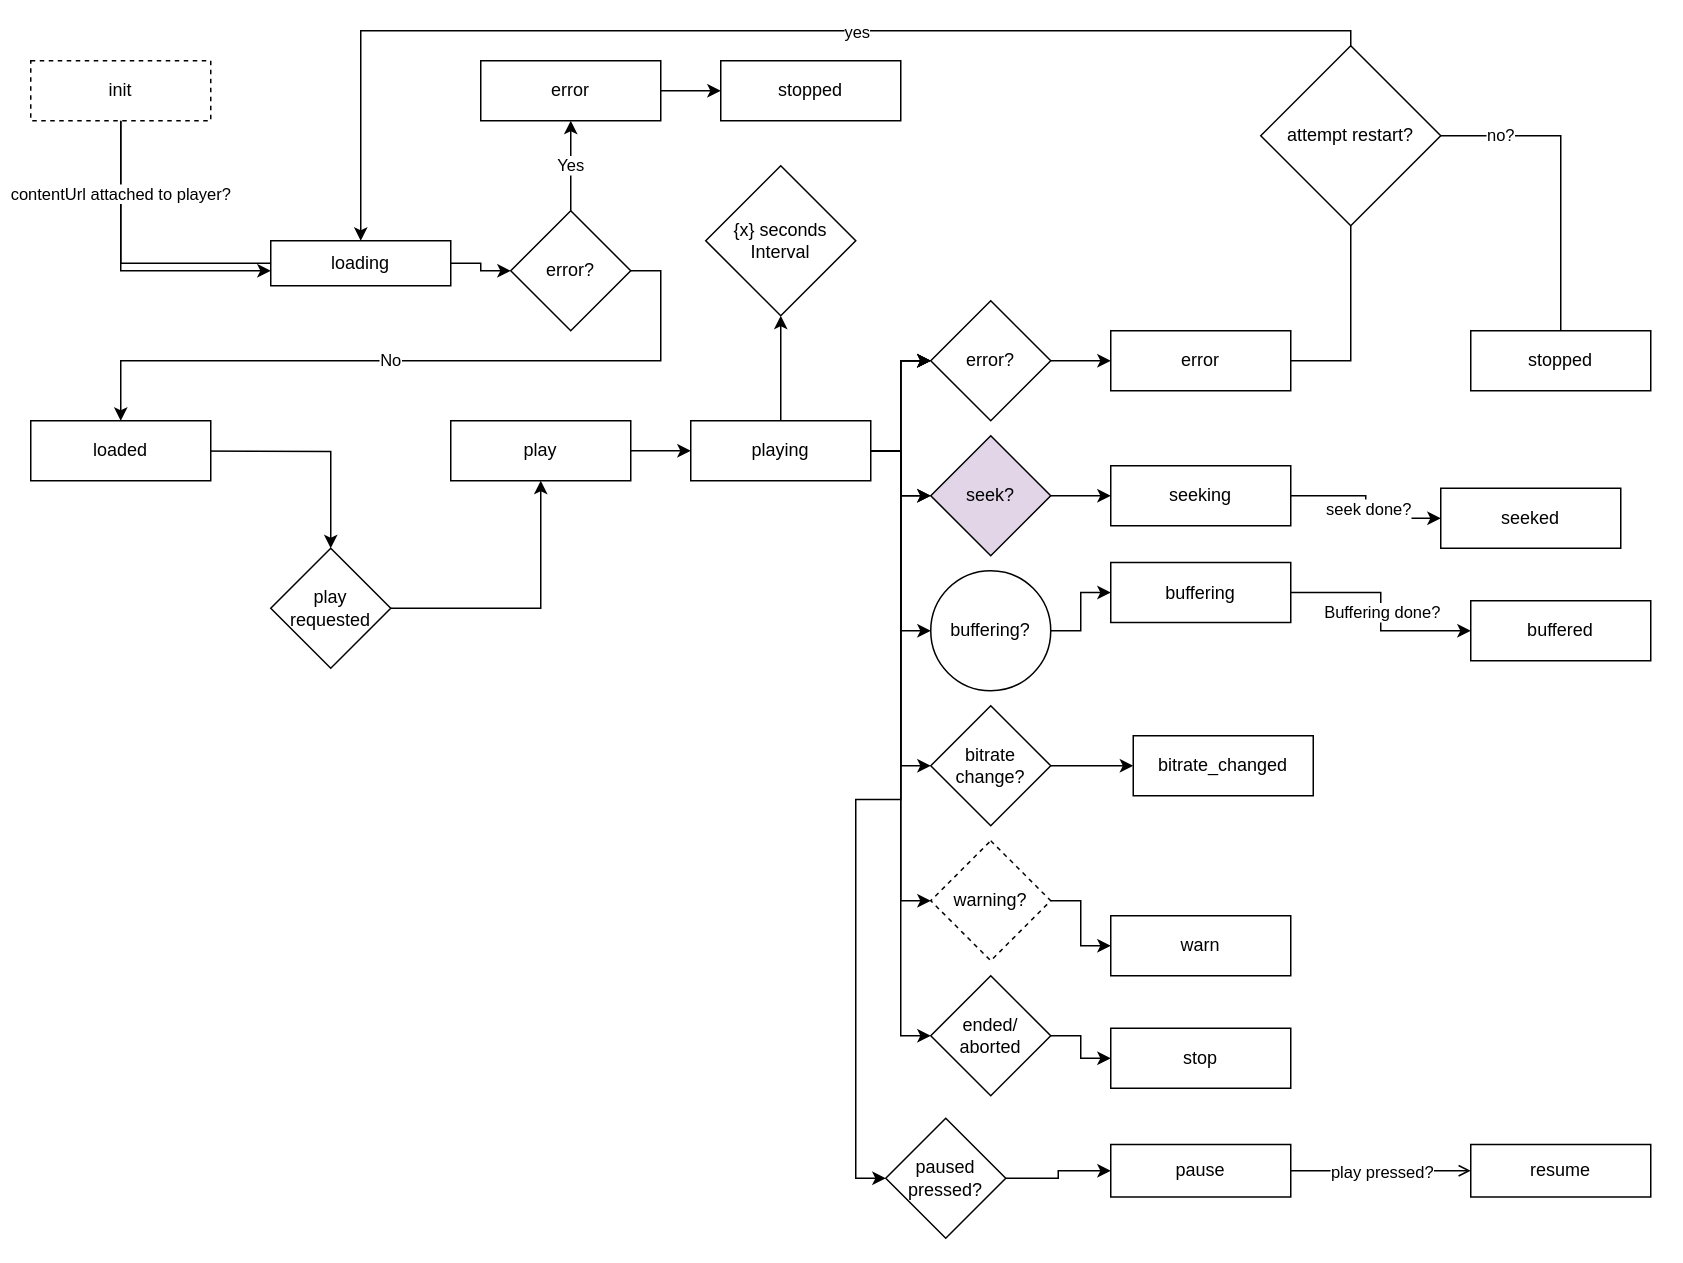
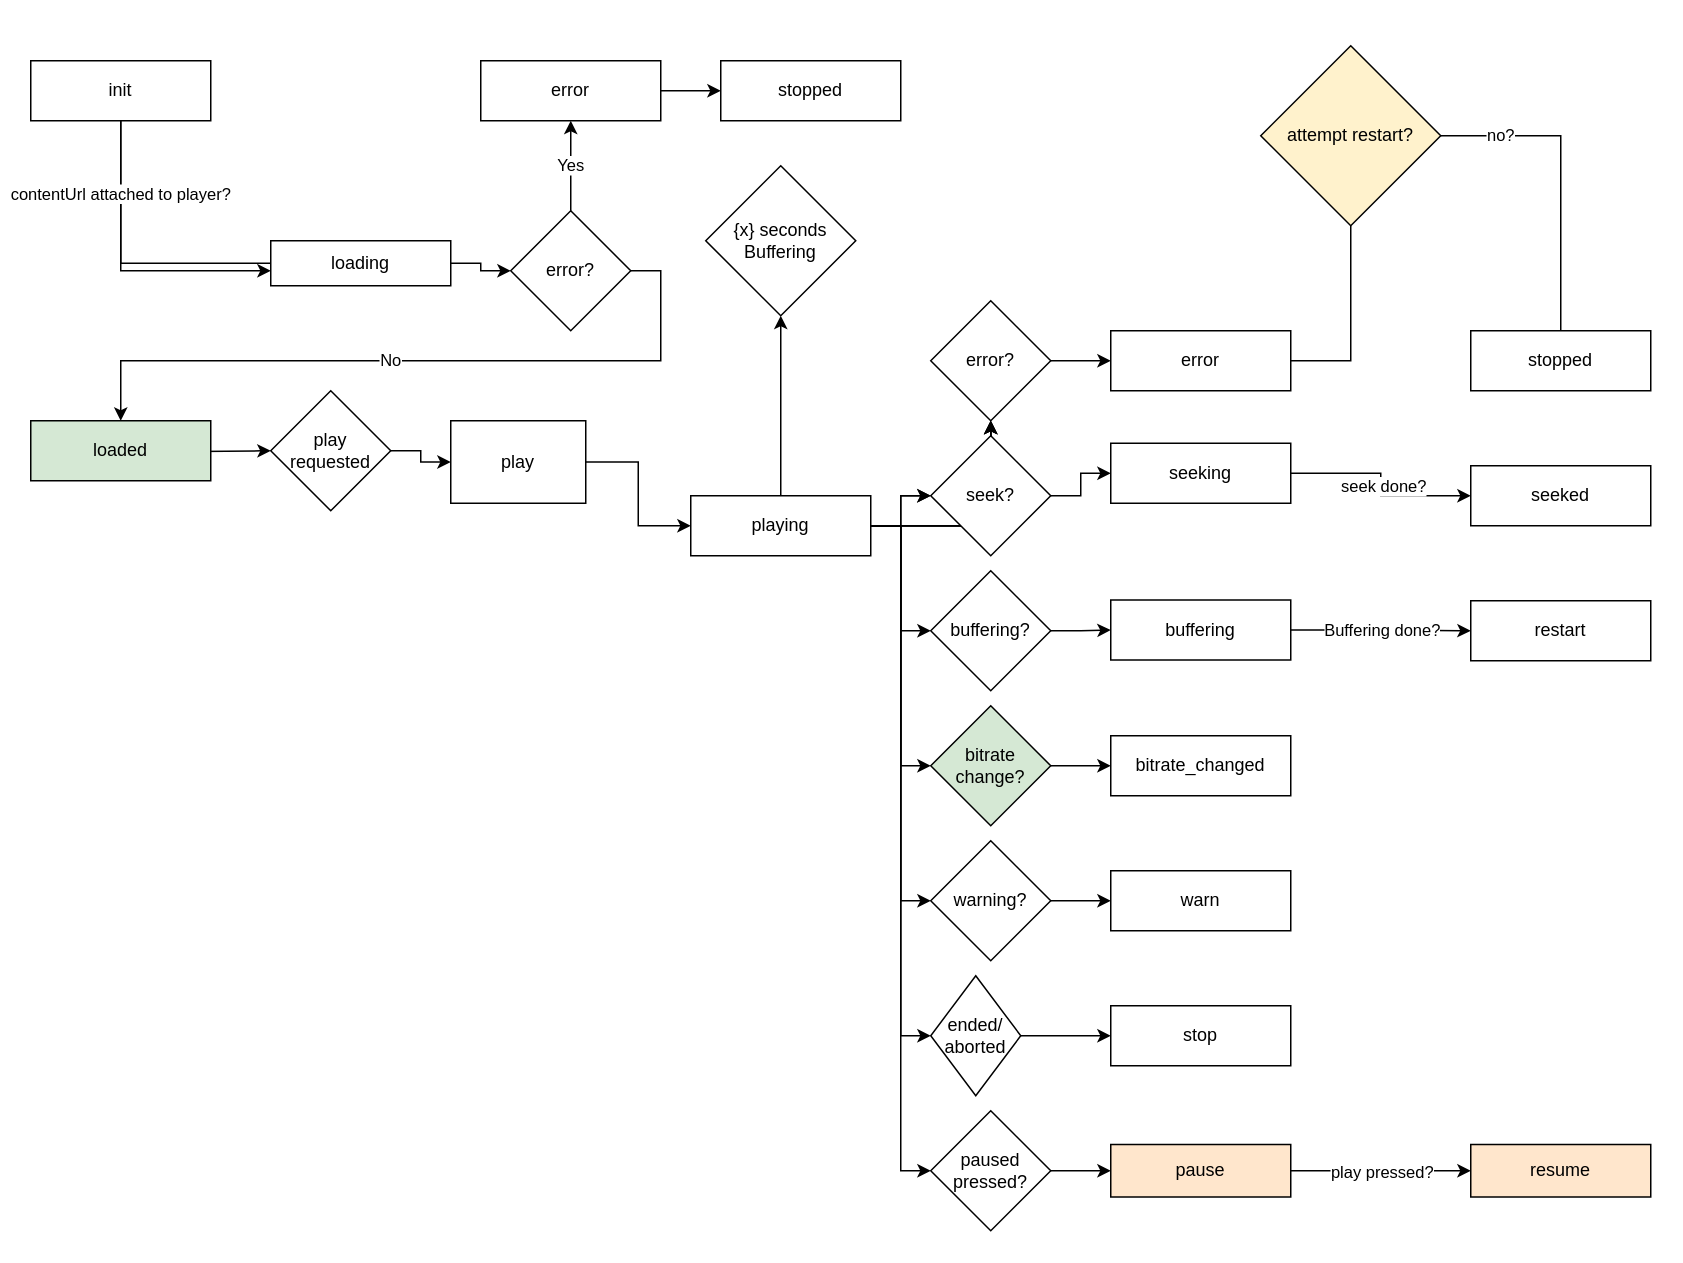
(764, 31) -> none
(121, 91) -> (121, 91)
(1351, 136) -> (1351, 136)
(781, 241) -> (781, 241)
(121, 451) -> (121, 451)
(541, 451) -> (518, 462)
(781, 451) -> (781, 526)
(991, 496) -> (991, 496)
(1201, 496) -> (1201, 473)
(1531, 518) -> (1561, 496)
(1201, 593) -> (1201, 630)
(331, 608) -> (331, 451)
(991, 631) -> (991, 631)
(1561, 631) -> (1561, 631)
(991, 766) -> (991, 766)
(1223, 766) -> (1201, 766)
(991, 901) -> (991, 901)
(1201, 946) -> (1201, 901)
(991, 1036) -> (976, 1036)
(1201, 1058) -> (1201, 1036)
(1201, 1171) -> (1201, 1171)
(1461, 1171) -> (1459, 1171)
(1561, 1171) -> (1561, 1171)
(946, 1178) -> (991, 1171)
